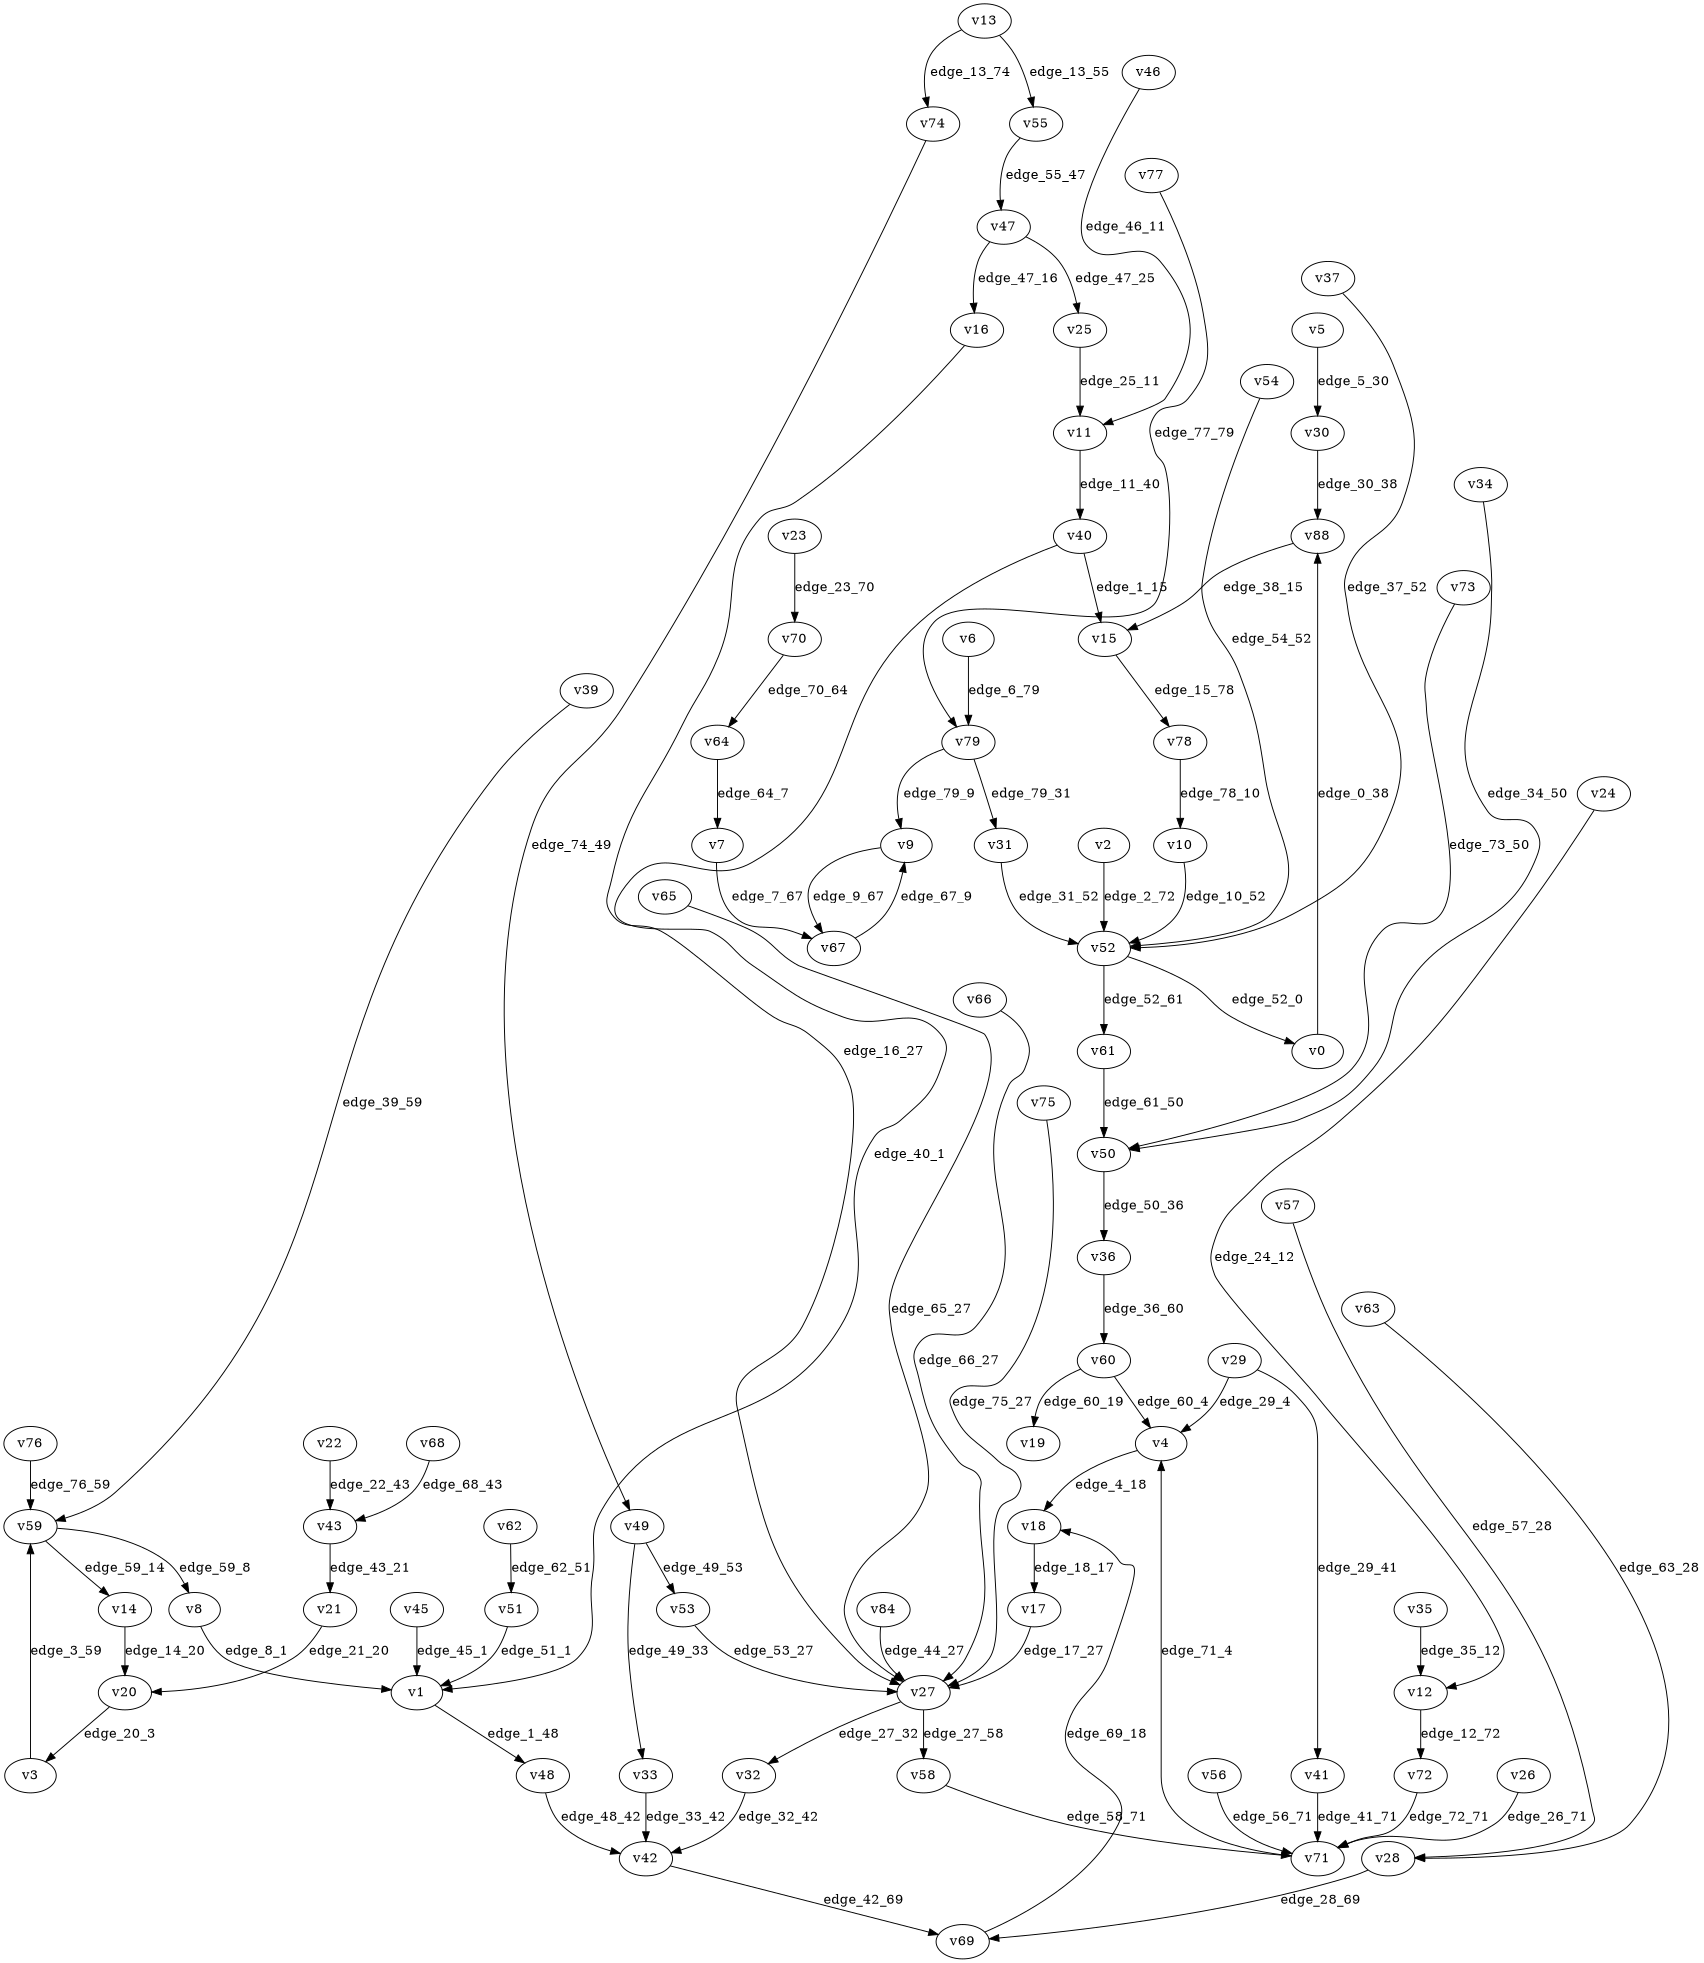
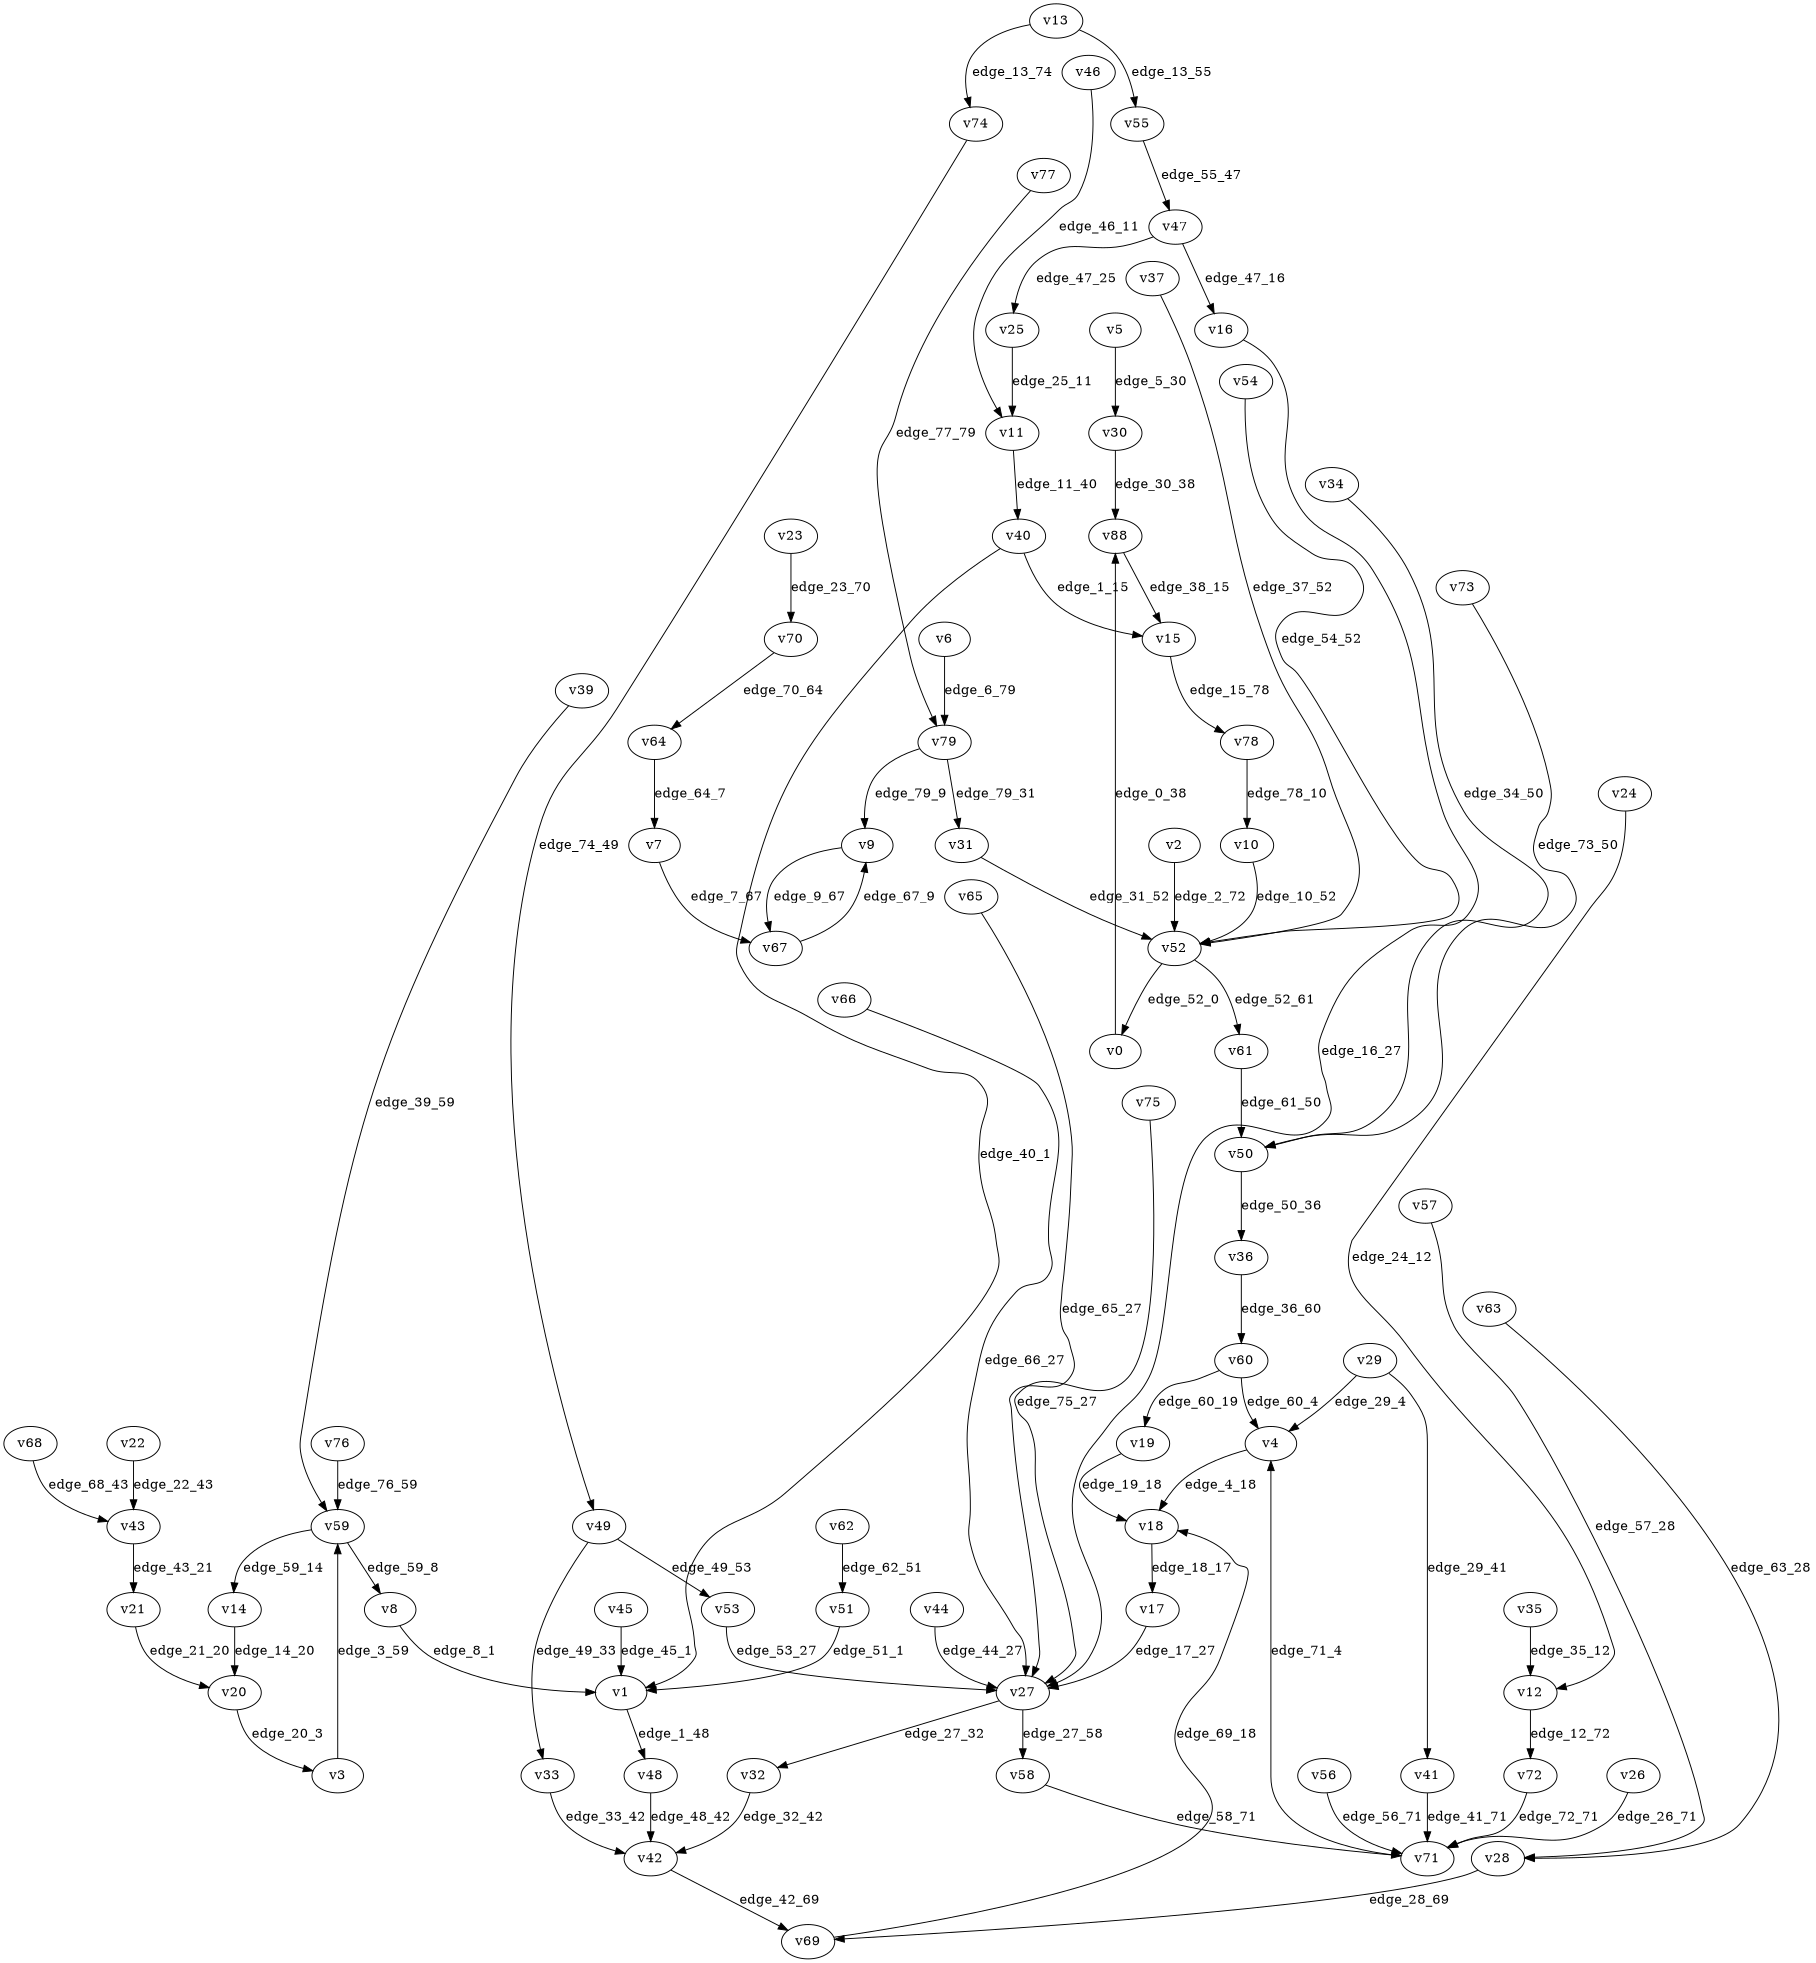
none -> (1080, 1489)
(884, 1610) -> (937, 1610)
